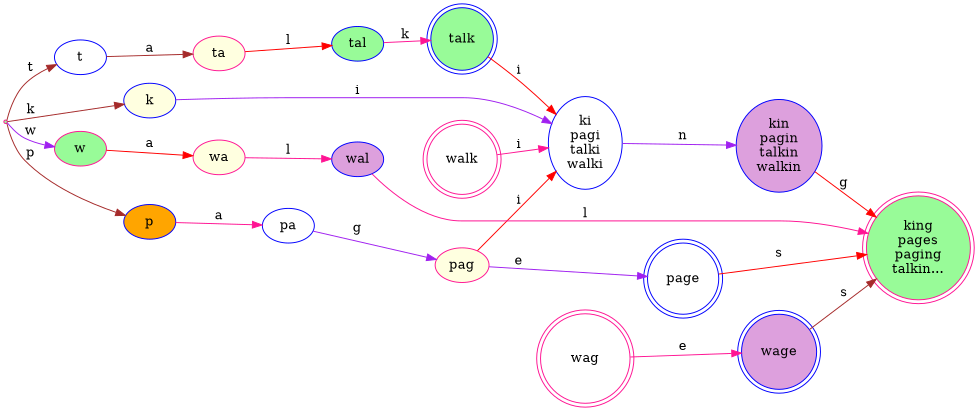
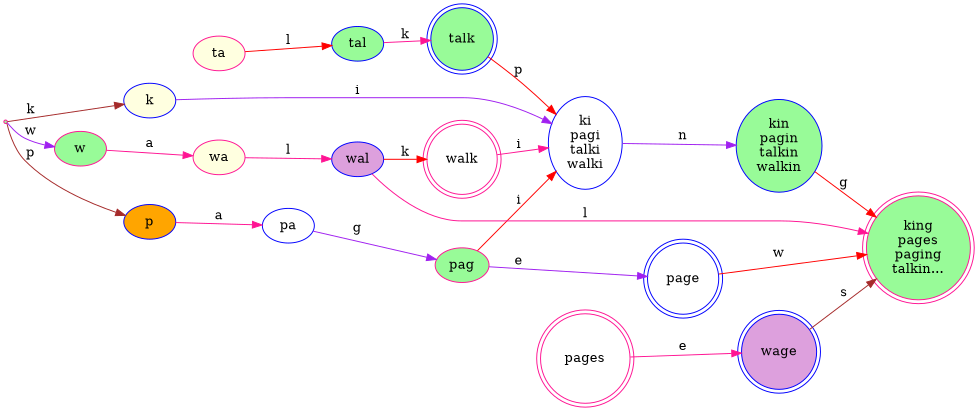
(80, 57) -> none
(519, 70) -> (519, 70)
(779, 146) -> (779, 146)
(145, 153) -> (145, 153)
none -> (400, 159)
(779, 253) -> (779, 253)
(462, 265) -> (462, 265)
(585, 359) -> (585, 359)
